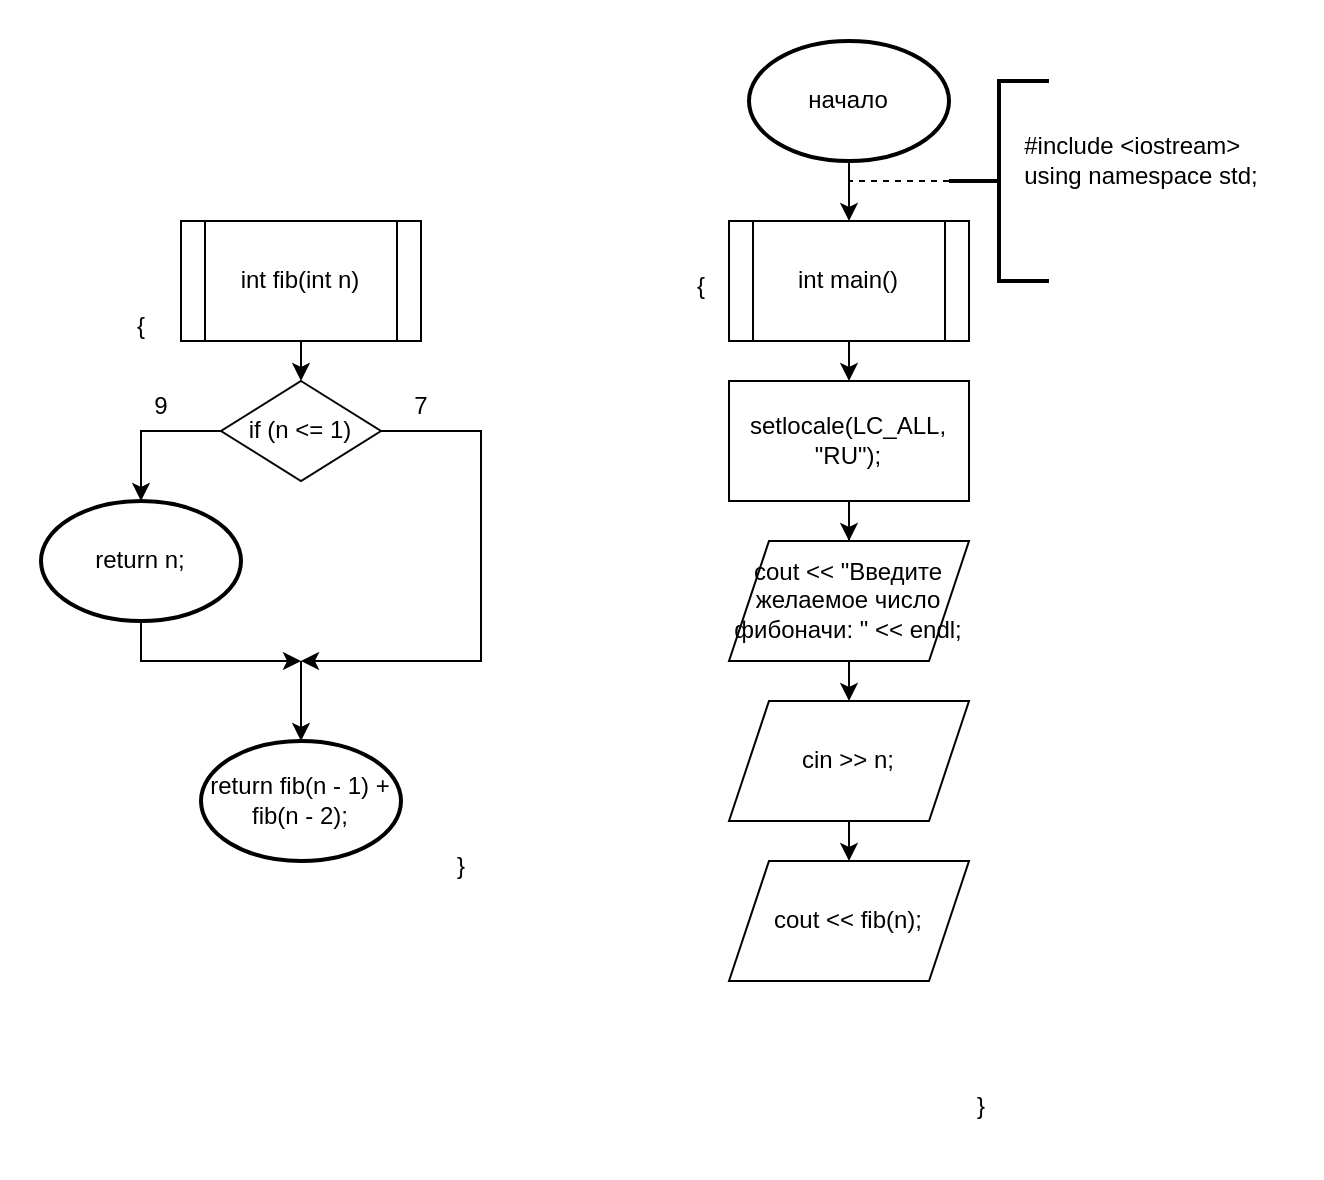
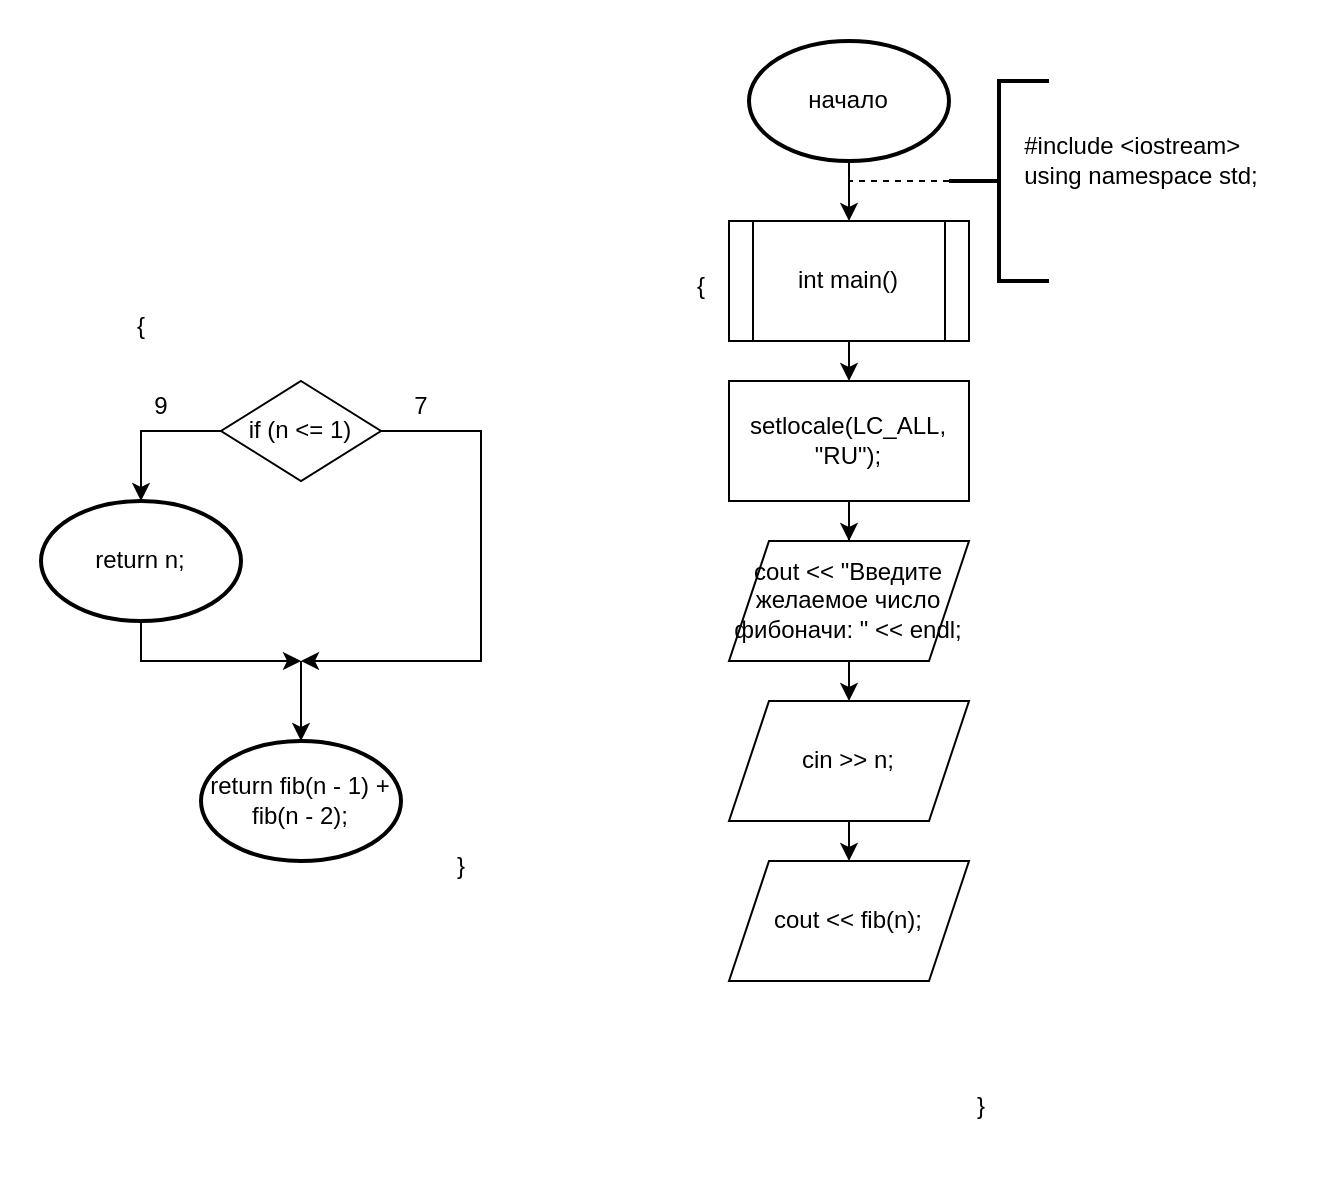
(301, 281) -> none
(301, 354) -> none
